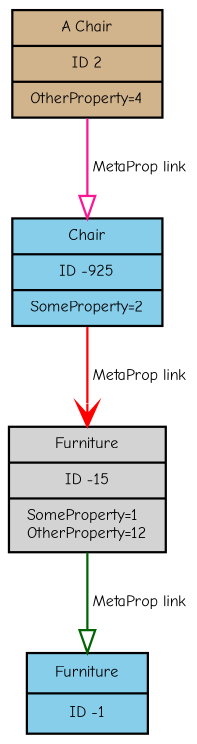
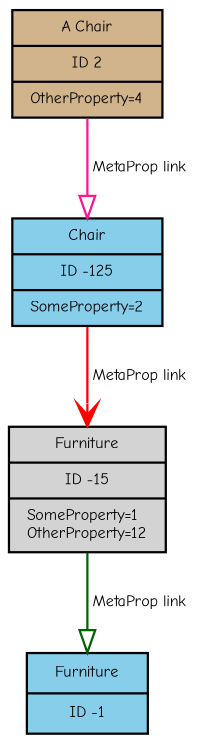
(87, 271) -> (87, 271)
